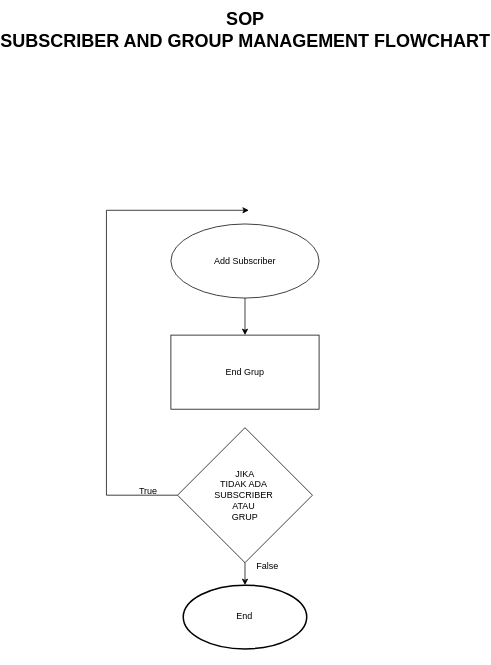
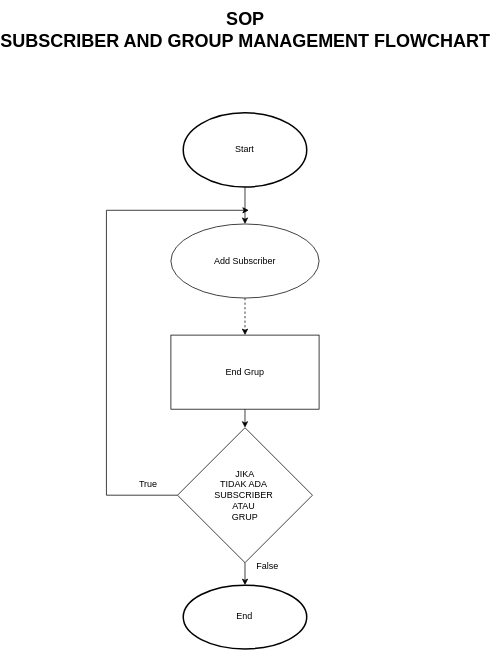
none -> (245, 150)
none -> (245, 217)
(245, 314) -> (245, 314)
none -> (245, 421)
(148, 492) -> (148, 484)
